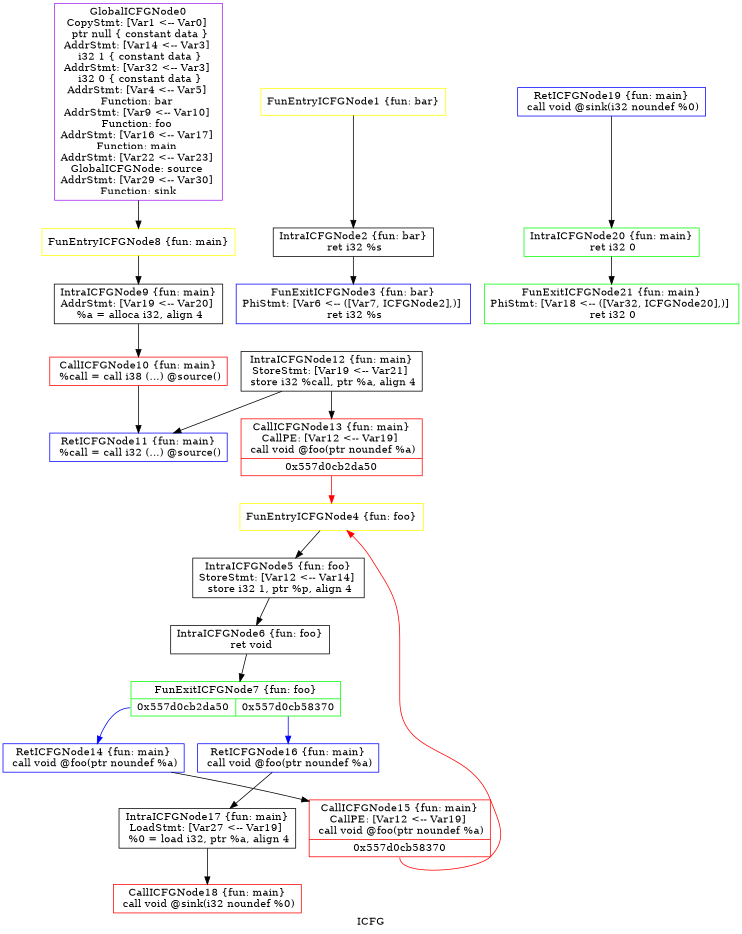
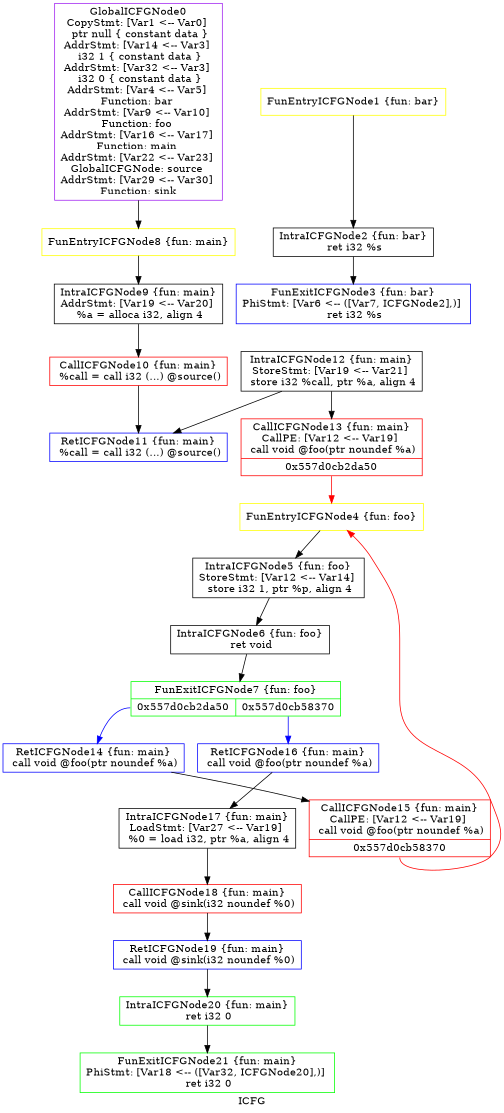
(138, 377) -> (138, 377)
none -> (207, 923)
